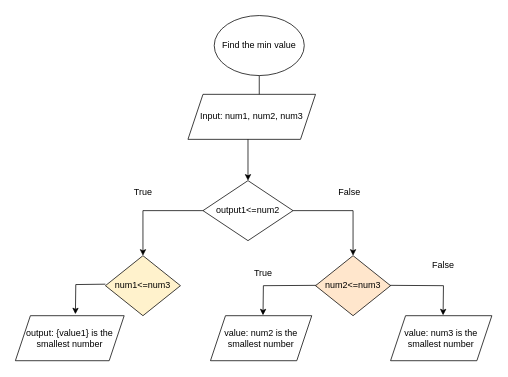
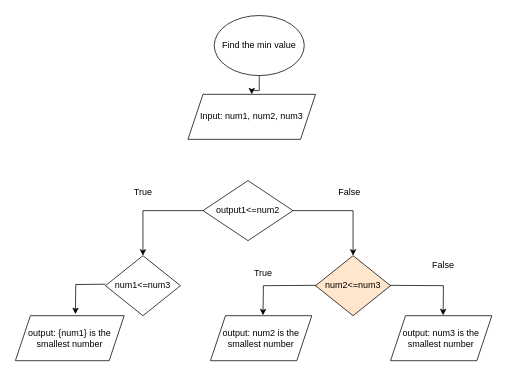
(259, 91) -> (256, 90)
(143, 285) -> (143, 285)
(70, 338) -> (70, 338)
(261, 338) -> (261, 338)
(441, 338) -> (441, 338)
